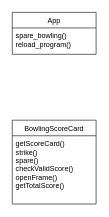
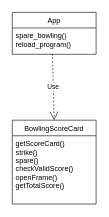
none -> (54, 100)
